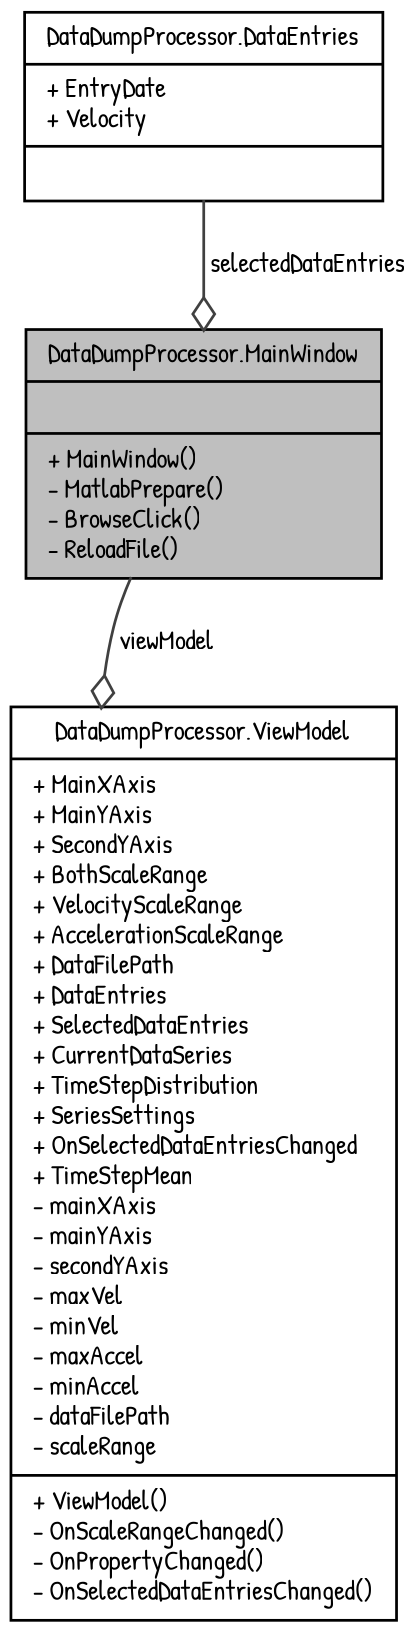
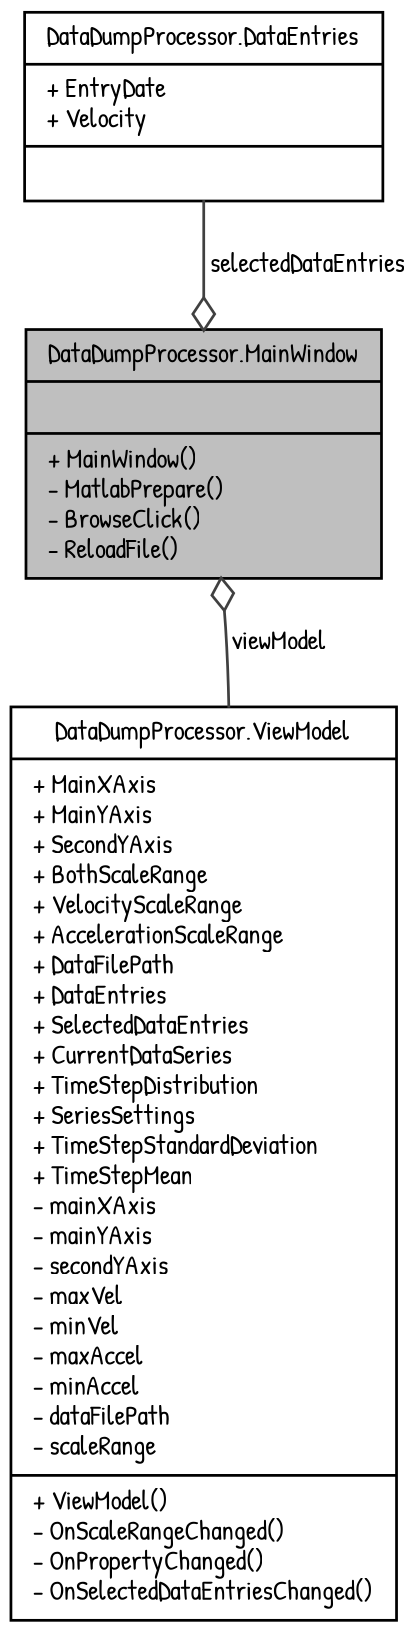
(114, 625) -> (227, 659)
(196, 1146) -> (176, 1146)
